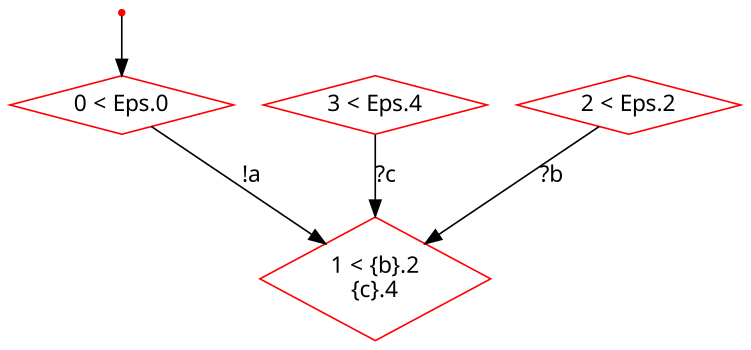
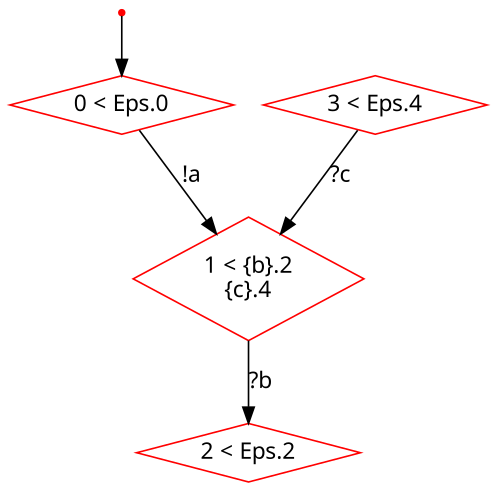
(519, 180) -> (249, 374)
